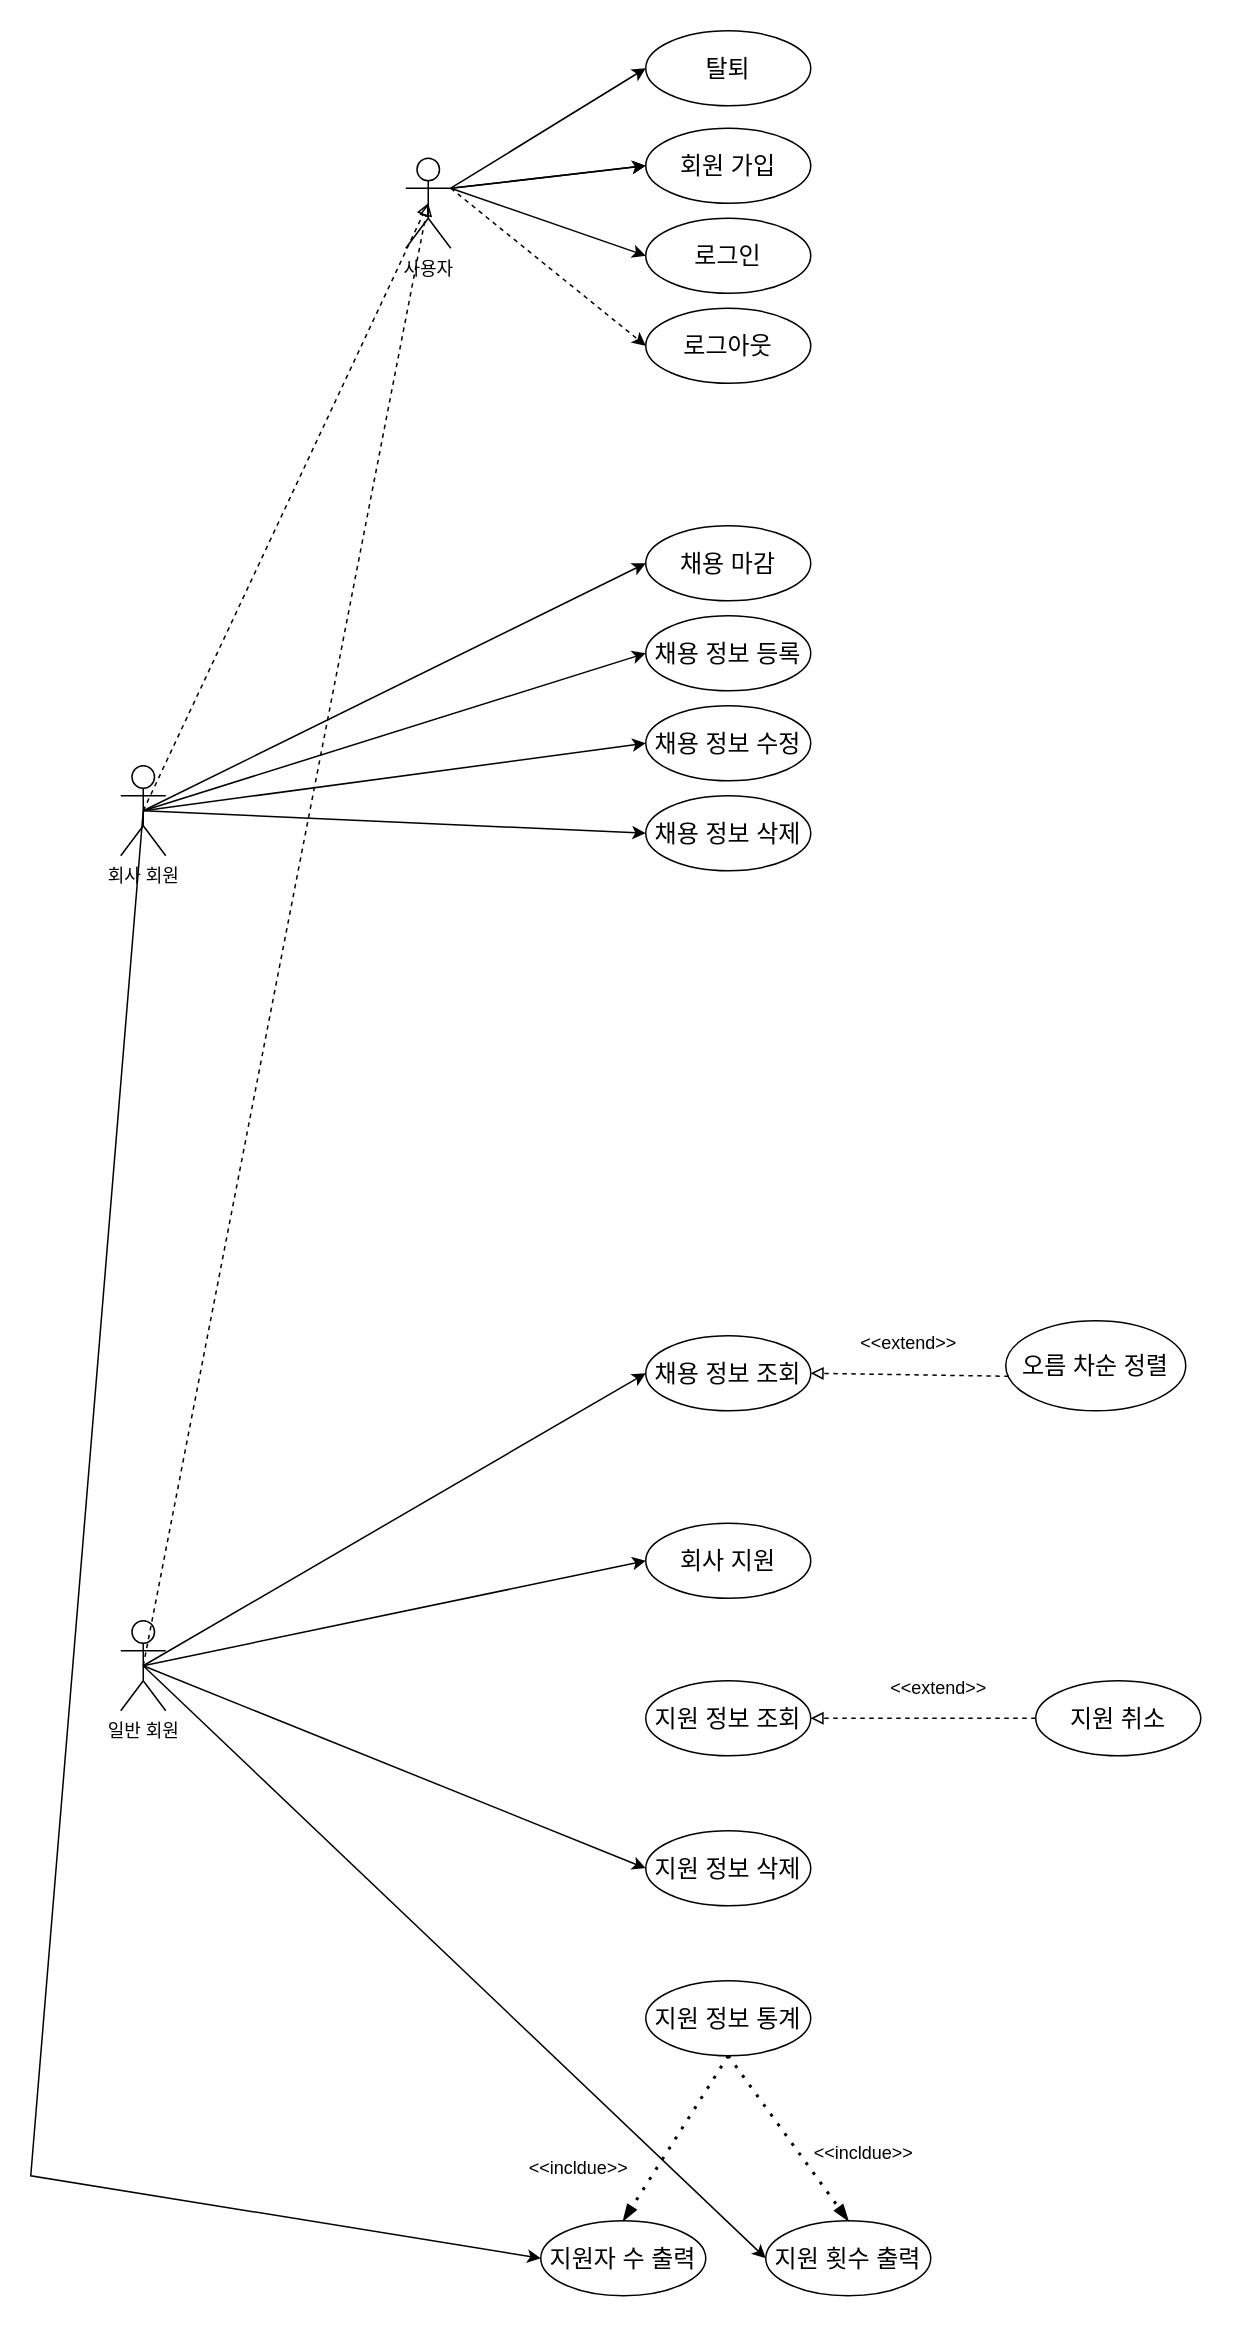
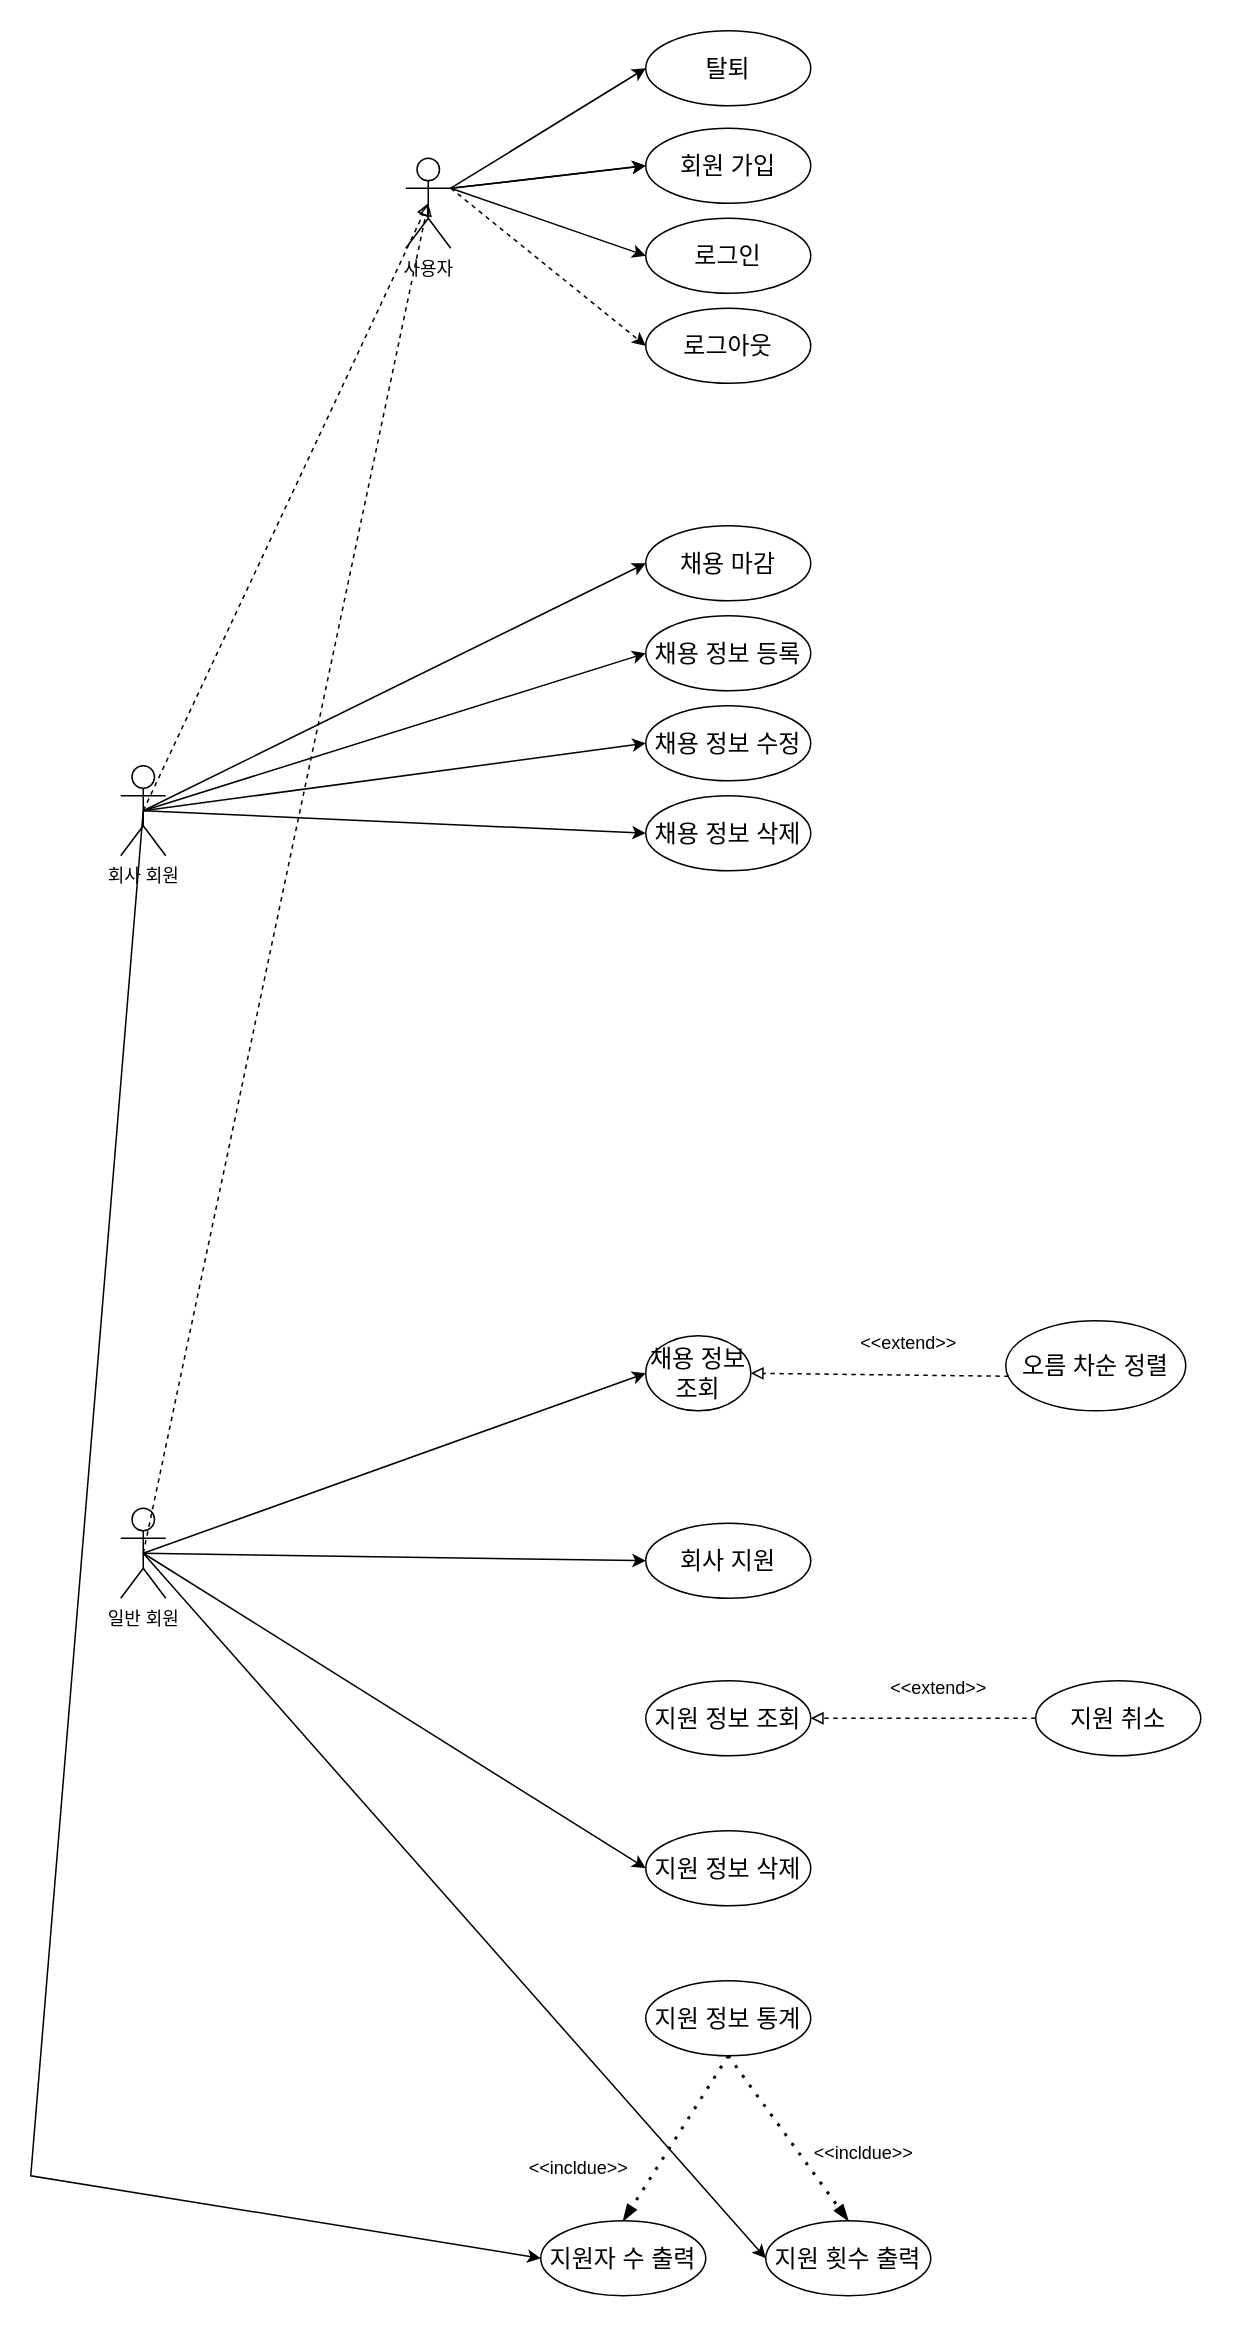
(728, 1373) -> (698, 1373)
(143, 1666) -> (143, 1553)
